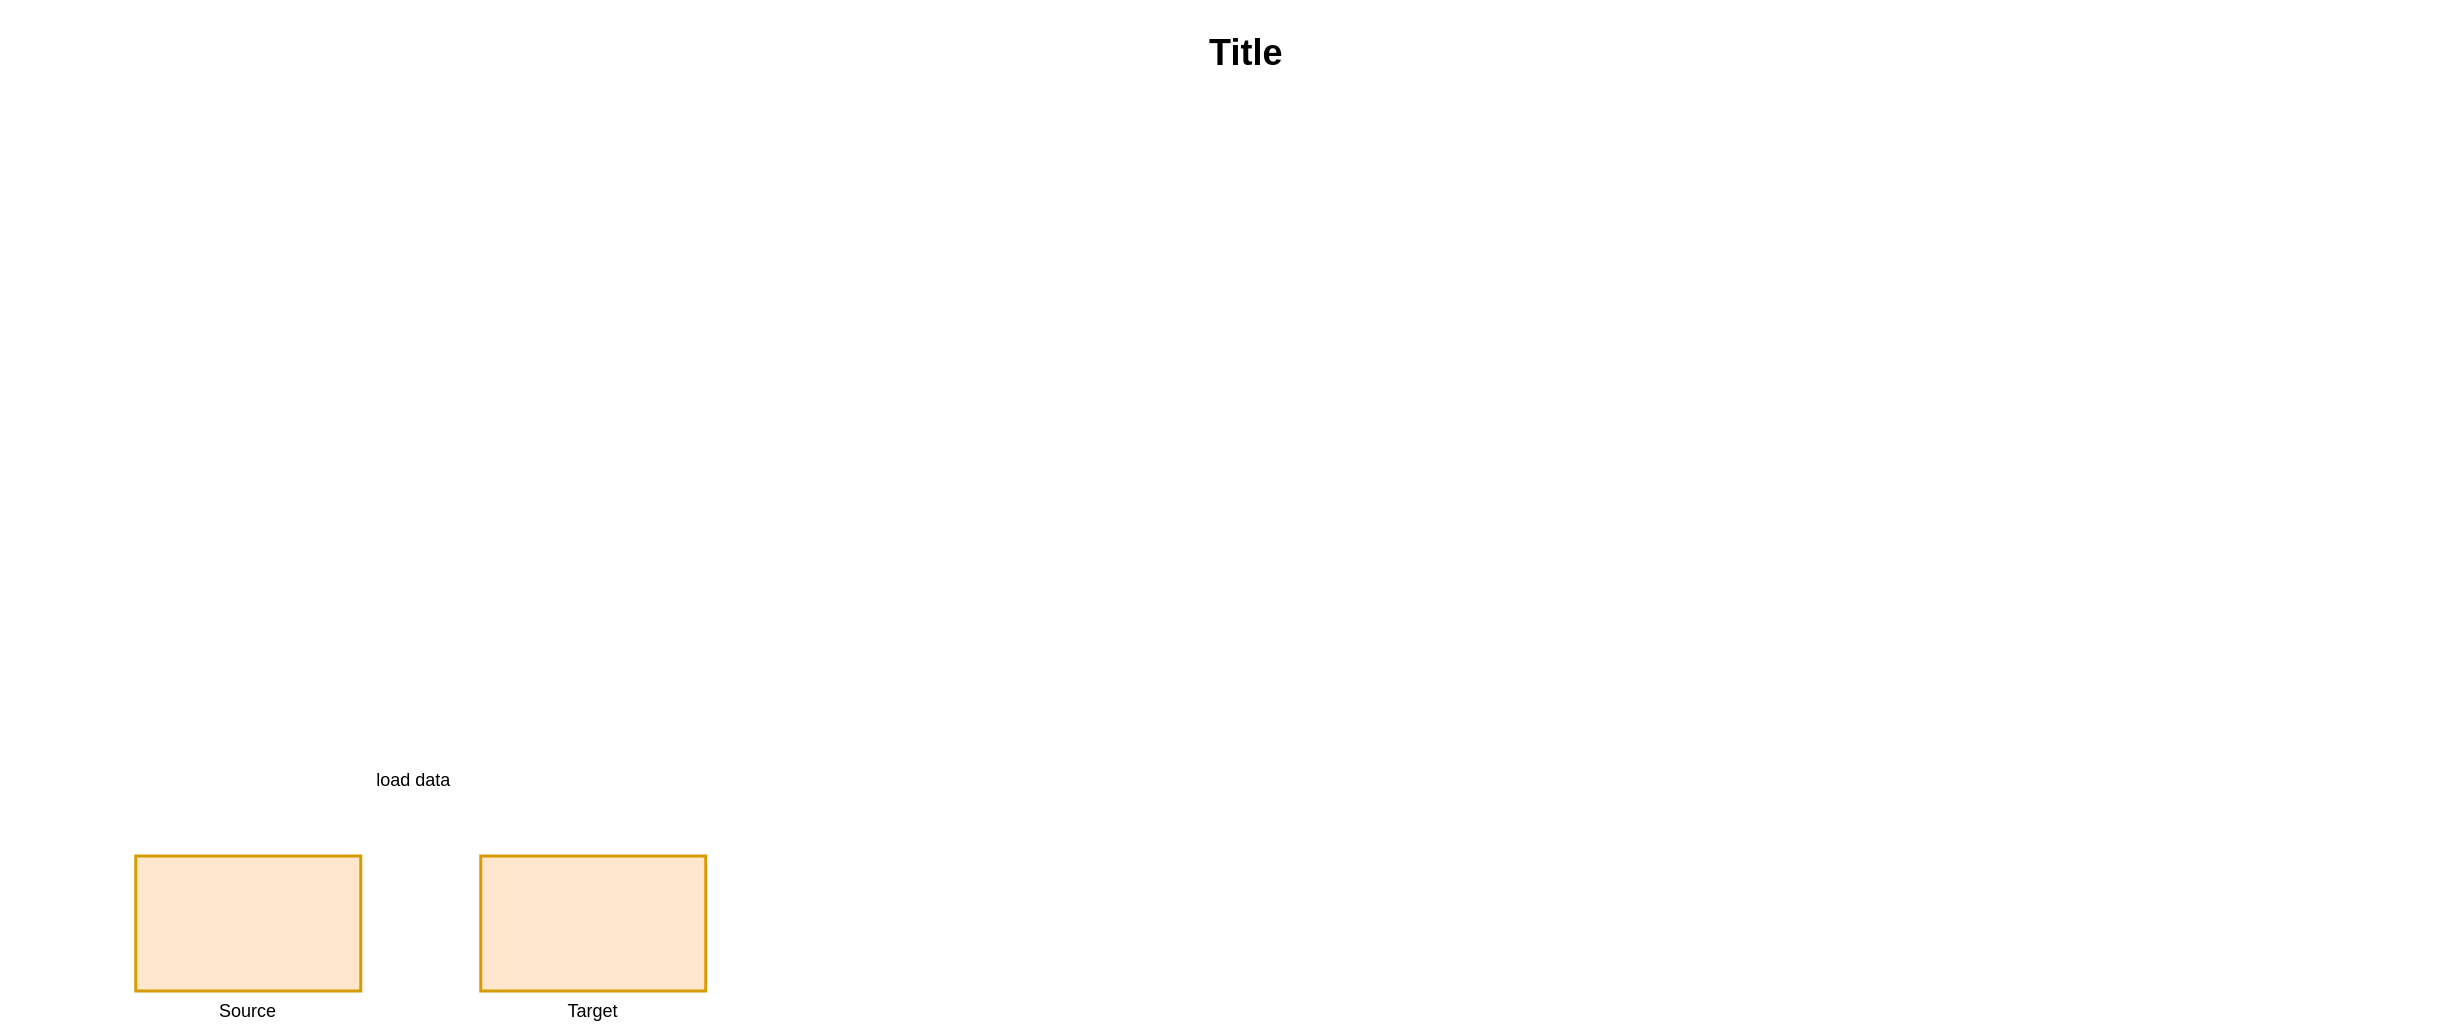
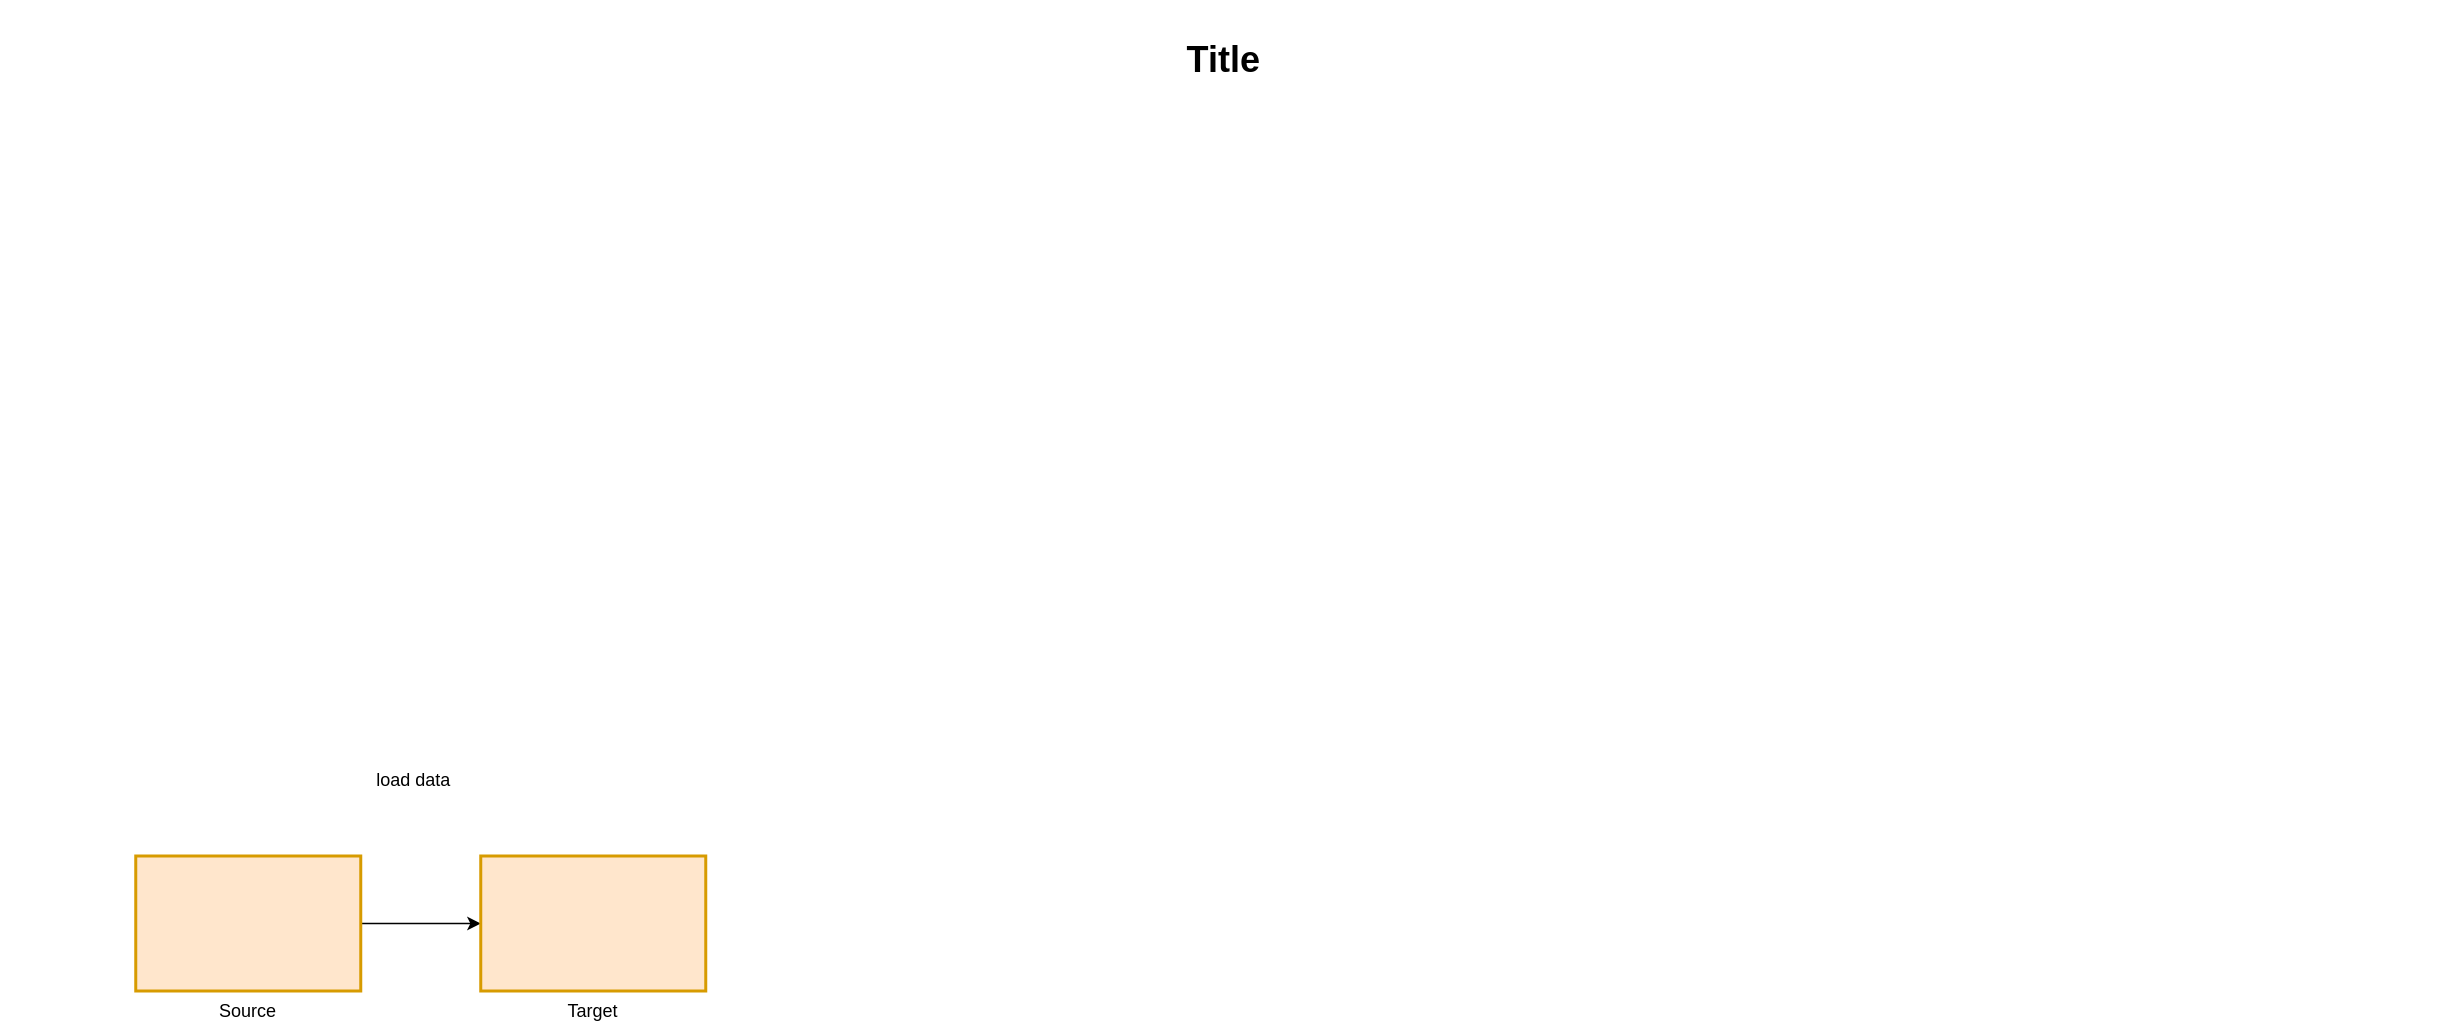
(1246, 53) -> (1223, 61)
none -> (416, 923)
